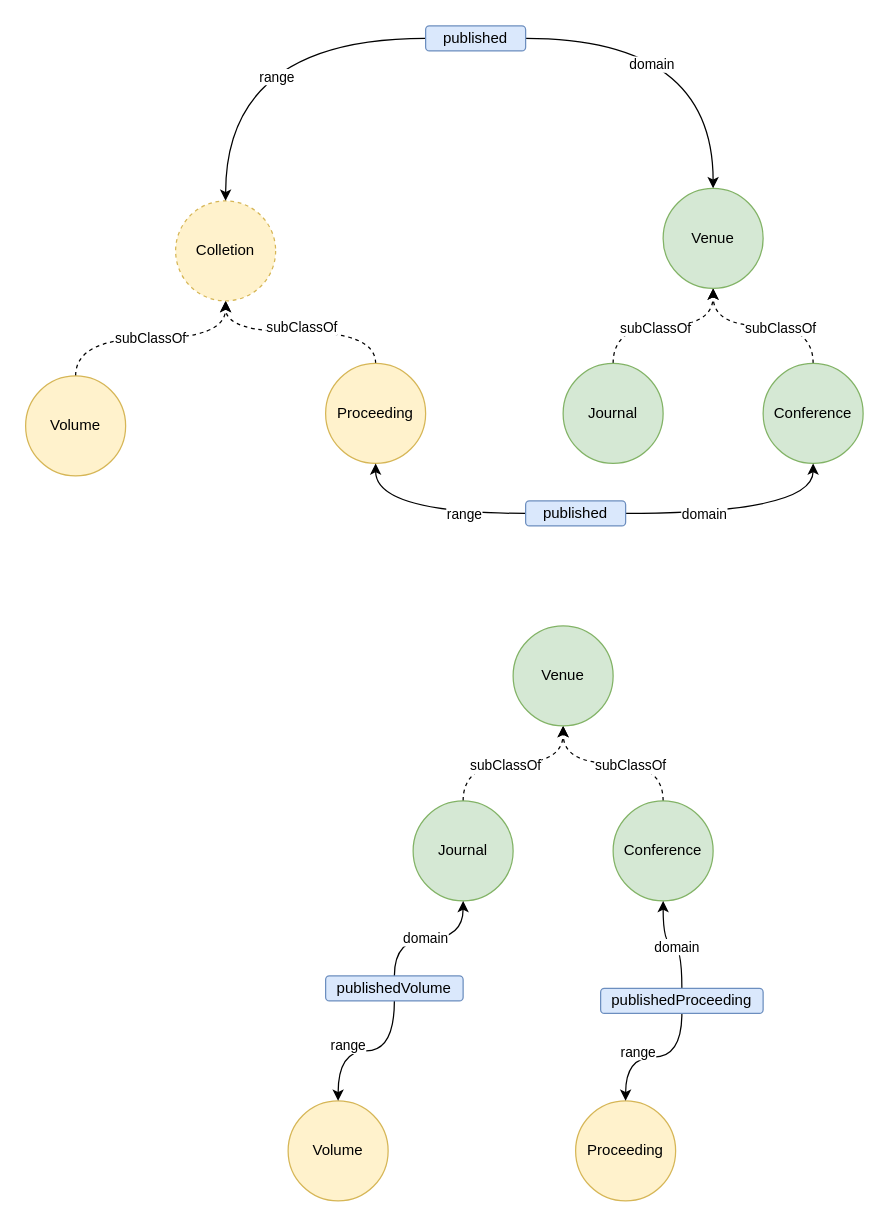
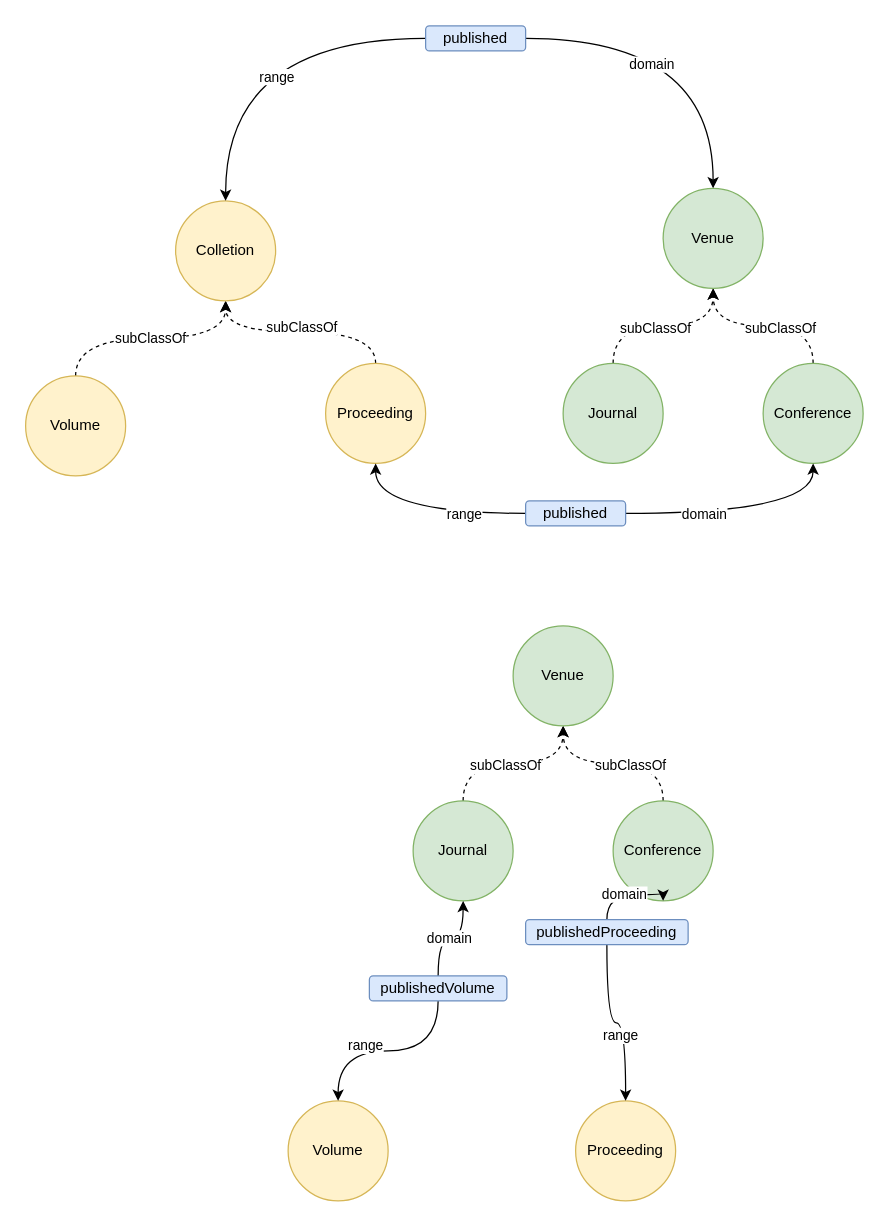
(226, 251) -> (226, 251)
(394, 988) -> (438, 988)
(682, 1001) -> (607, 932)
